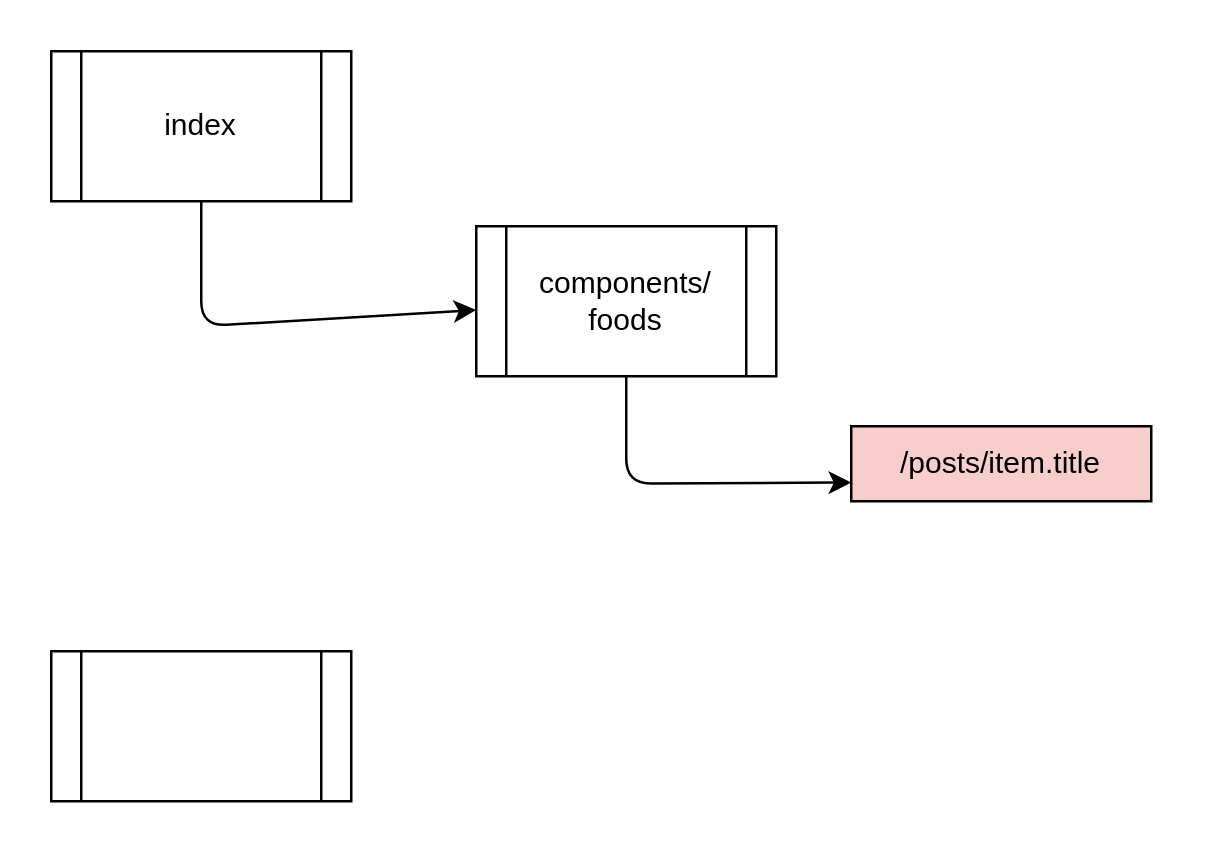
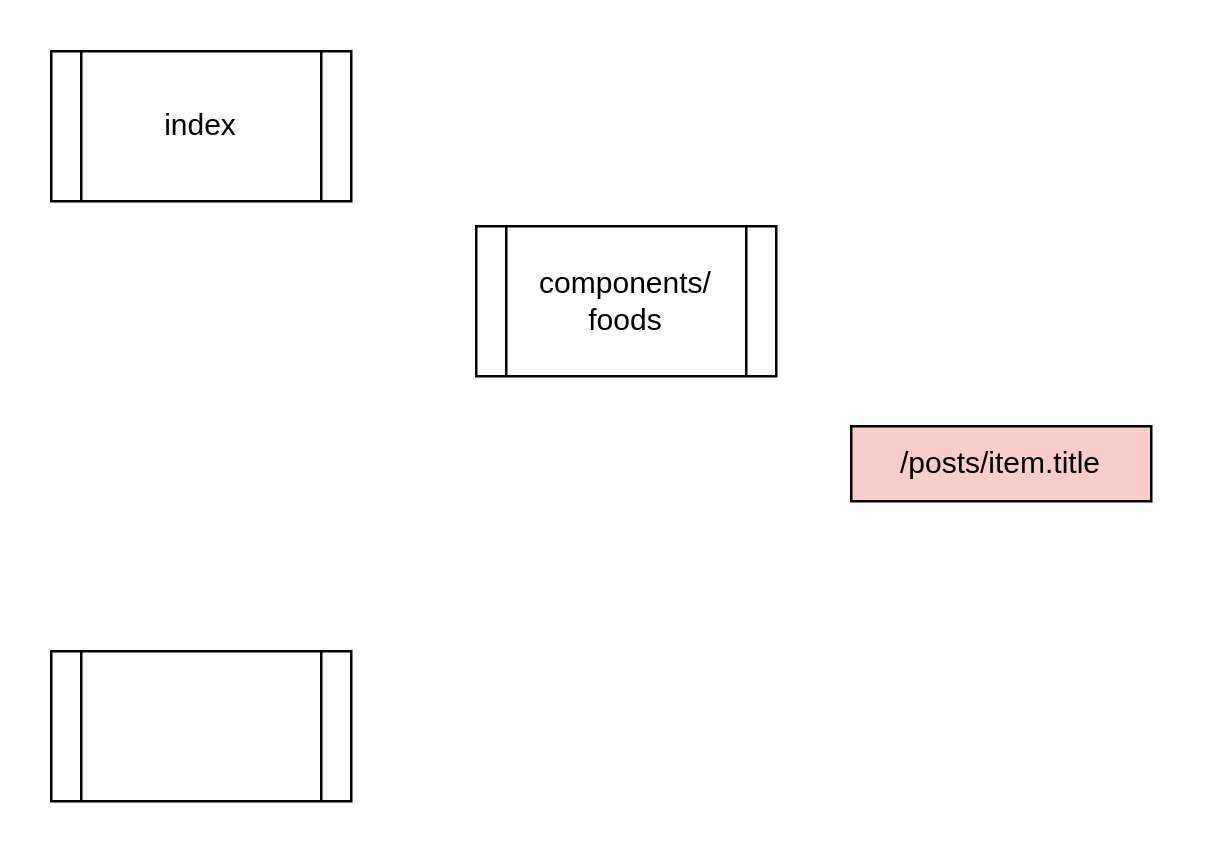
(276, 322) -> none
(685, 483) -> none
